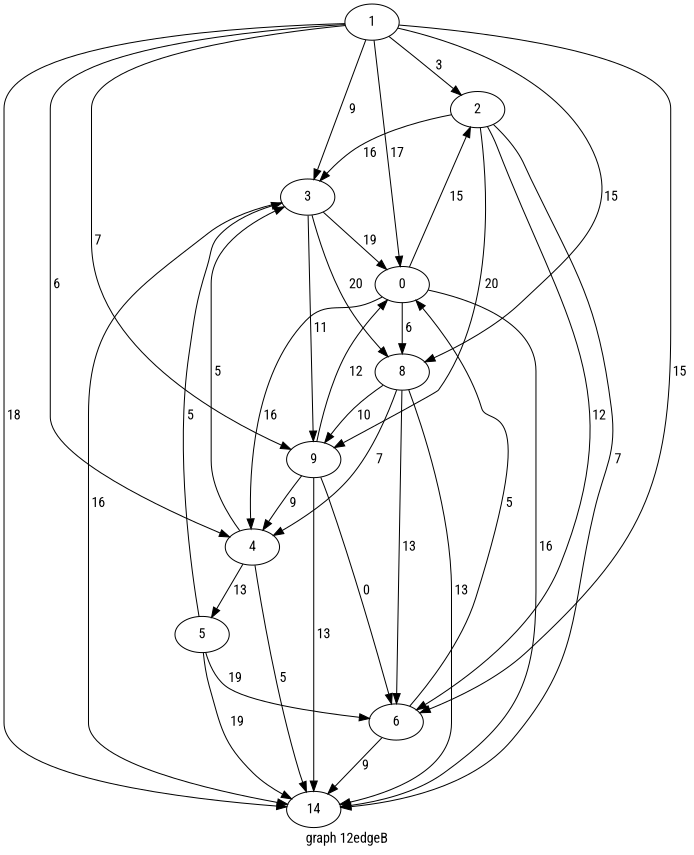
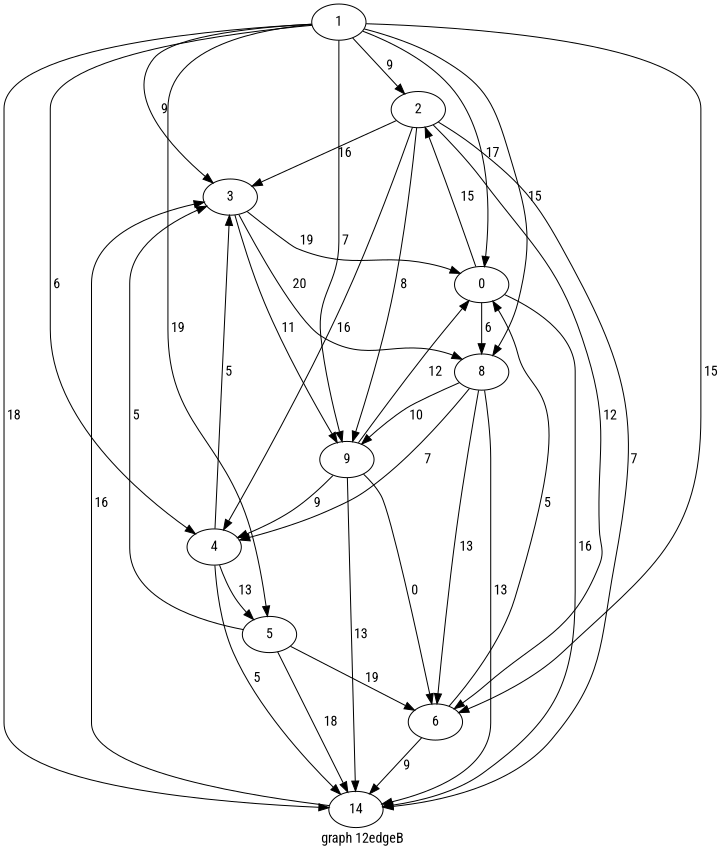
(439, 66) -> (390, 66)
none -> (168, 277)
(492, 285) -> (404, 285)
(272, 375) -> (331, 329)
(88, 521) -> (92, 564)
(237, 722) -> (331, 722)
